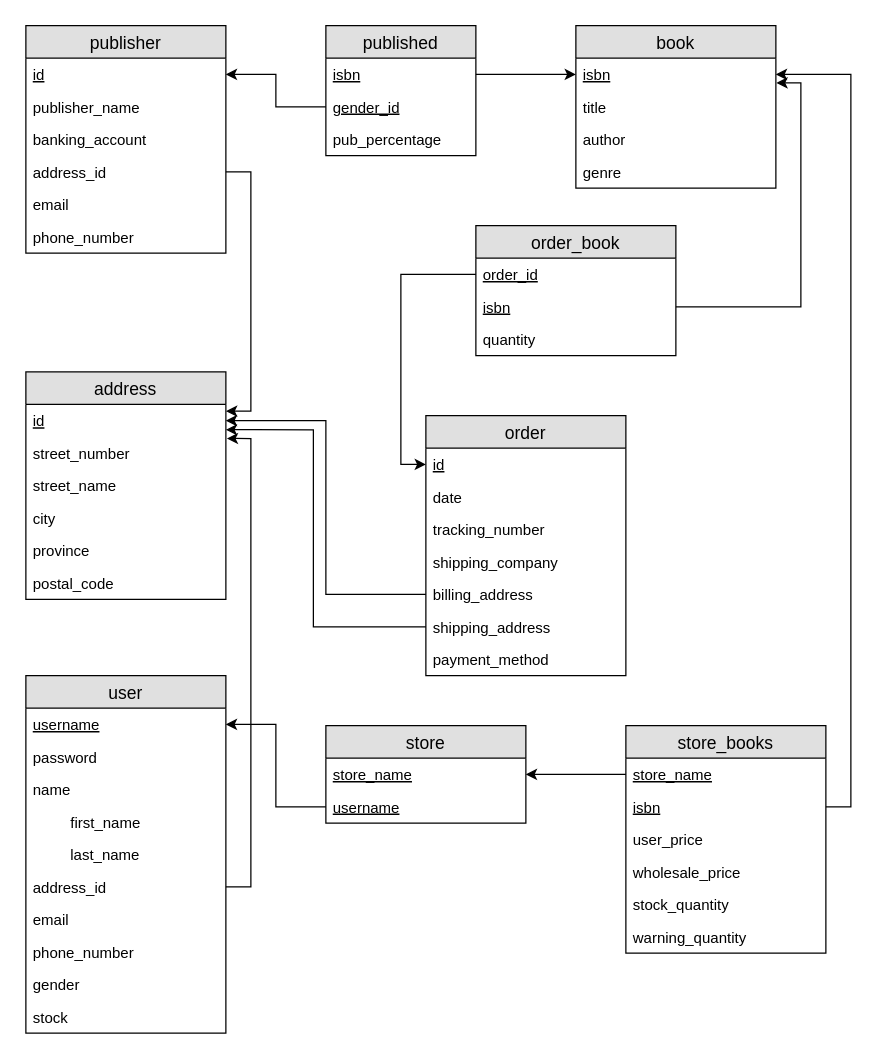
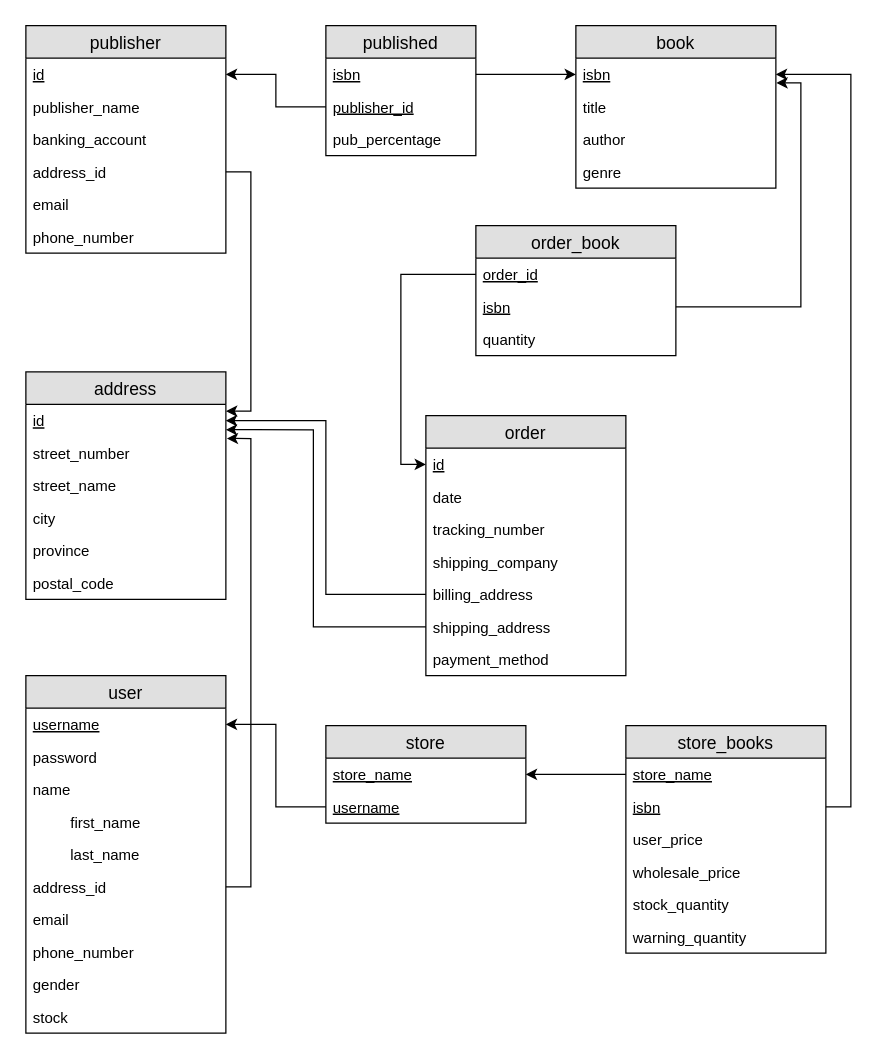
(368, 108) -> (377, 108)
